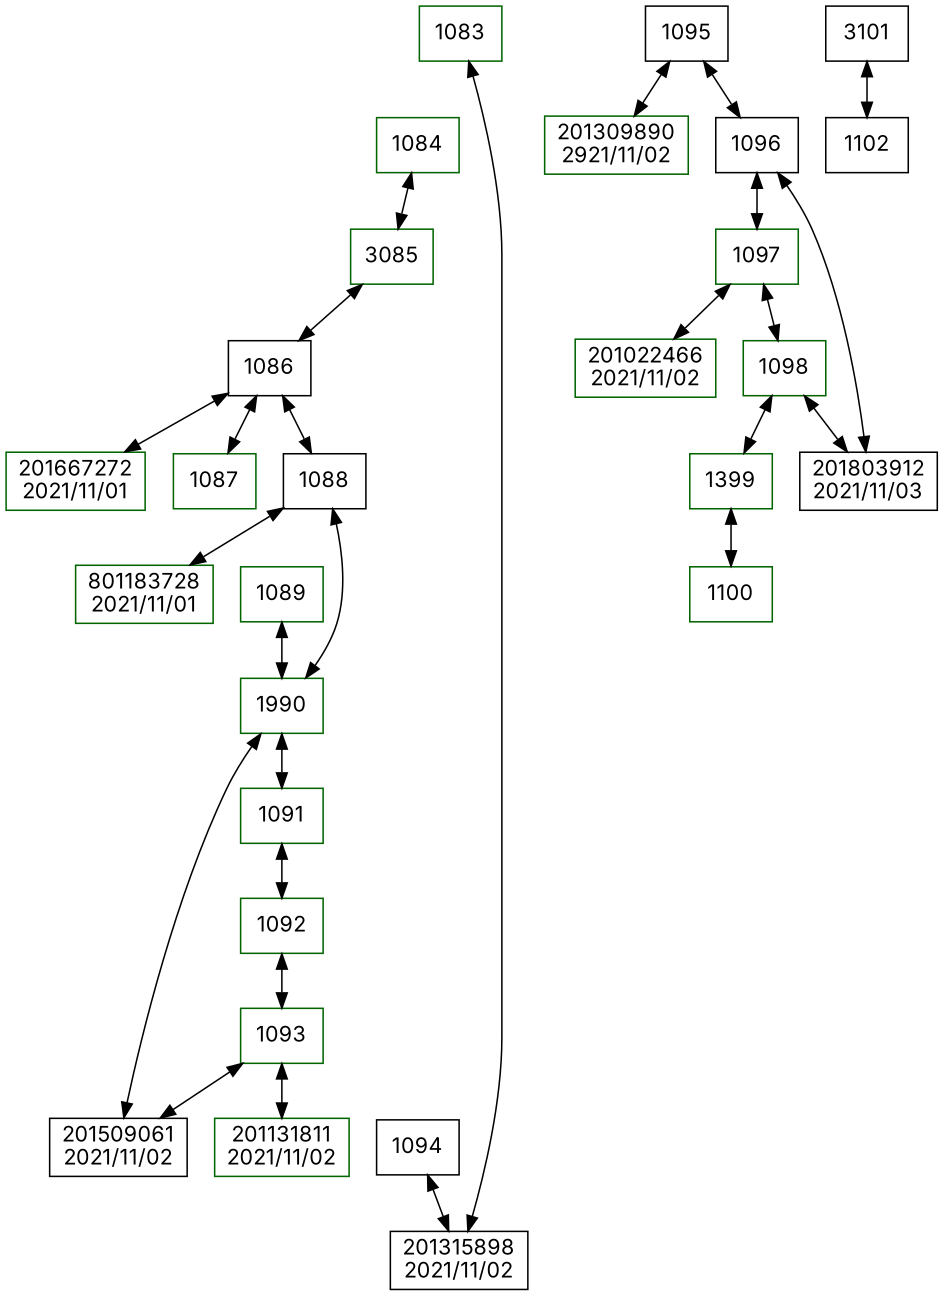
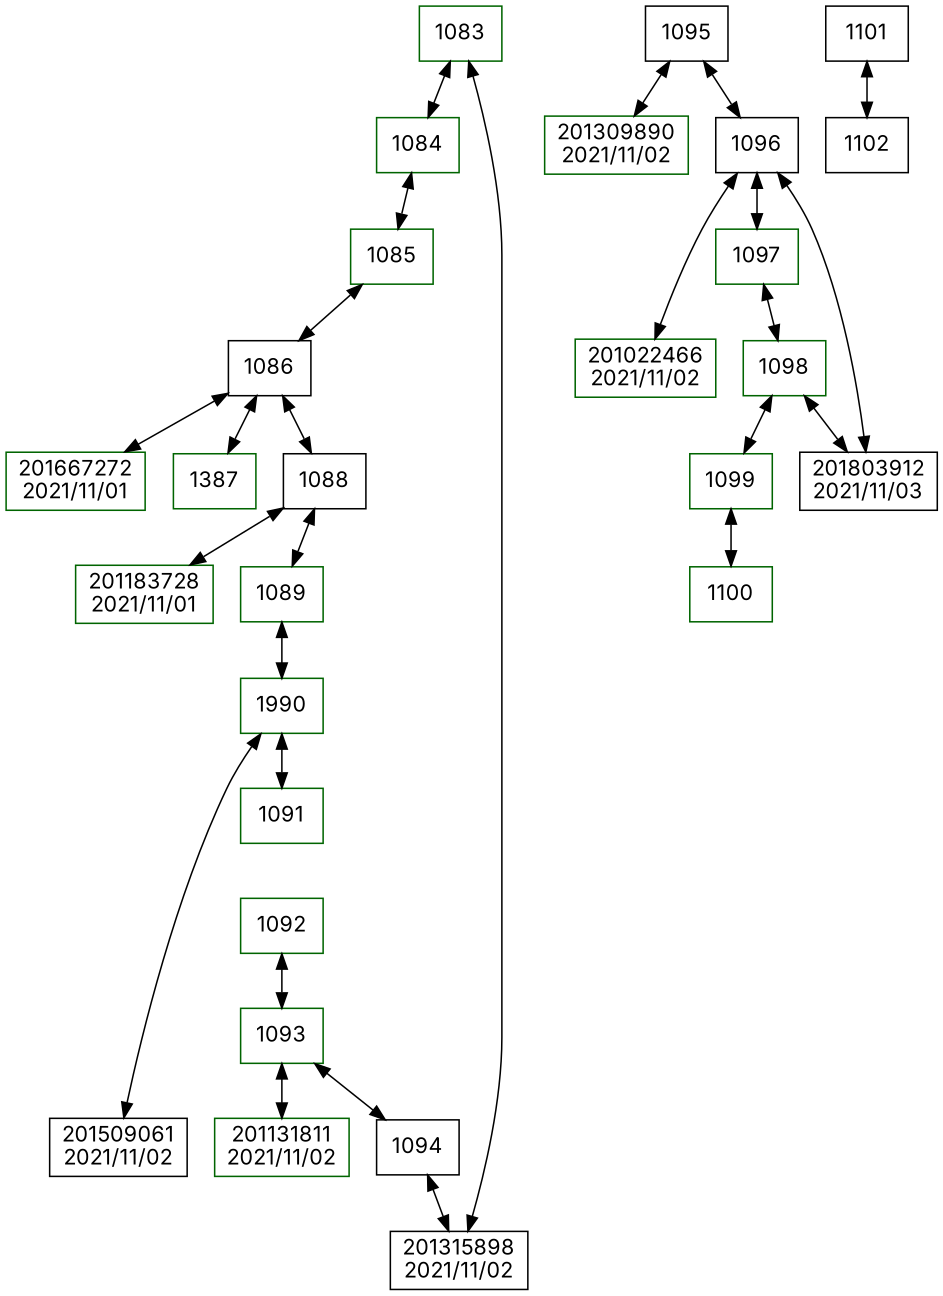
(867, 34) -> (867, 34)
none -> (439, 90)
(616, 145) -> (616, 145)
(392, 257) -> (392, 257)
(702, 312) -> (690, 253)
(215, 481) -> (215, 481)
(731, 481) -> (731, 481)
(144, 594) -> (144, 594)
(342, 598) -> (303, 537)
(282, 871) -> none
(201, 1091) -> (350, 1092)
